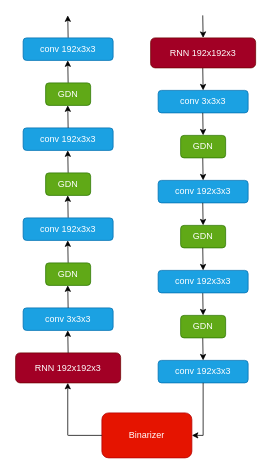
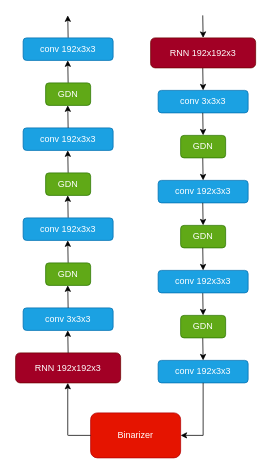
(147, 435) -> (135, 435)
